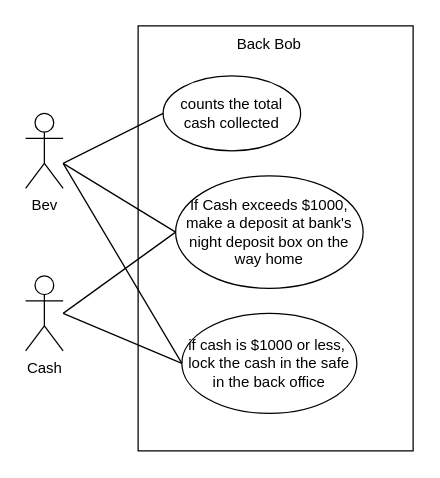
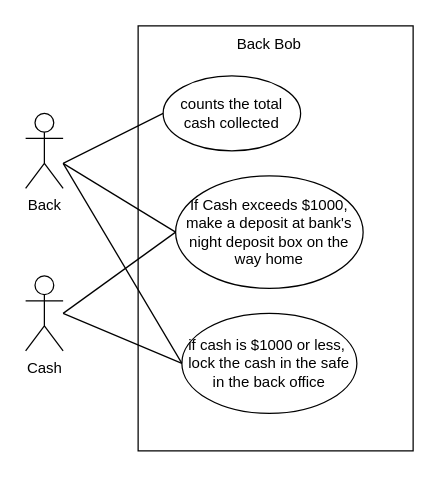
(45, 206) -> (45, 206)
